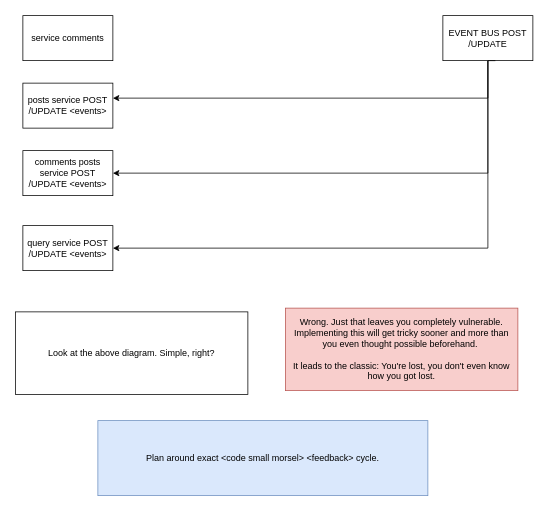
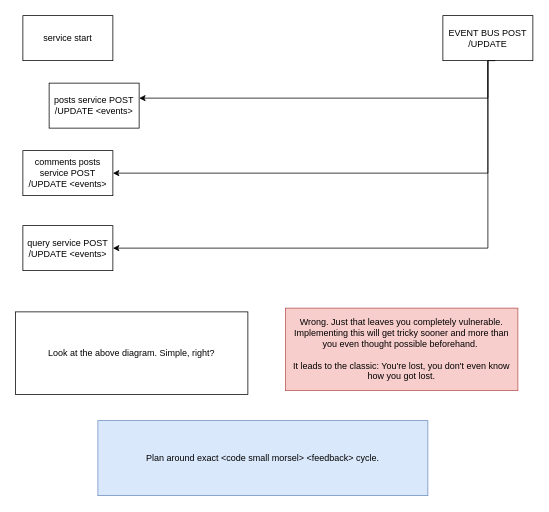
(68, 38) -> (68, 38)
(68, 105) -> (94, 105)
